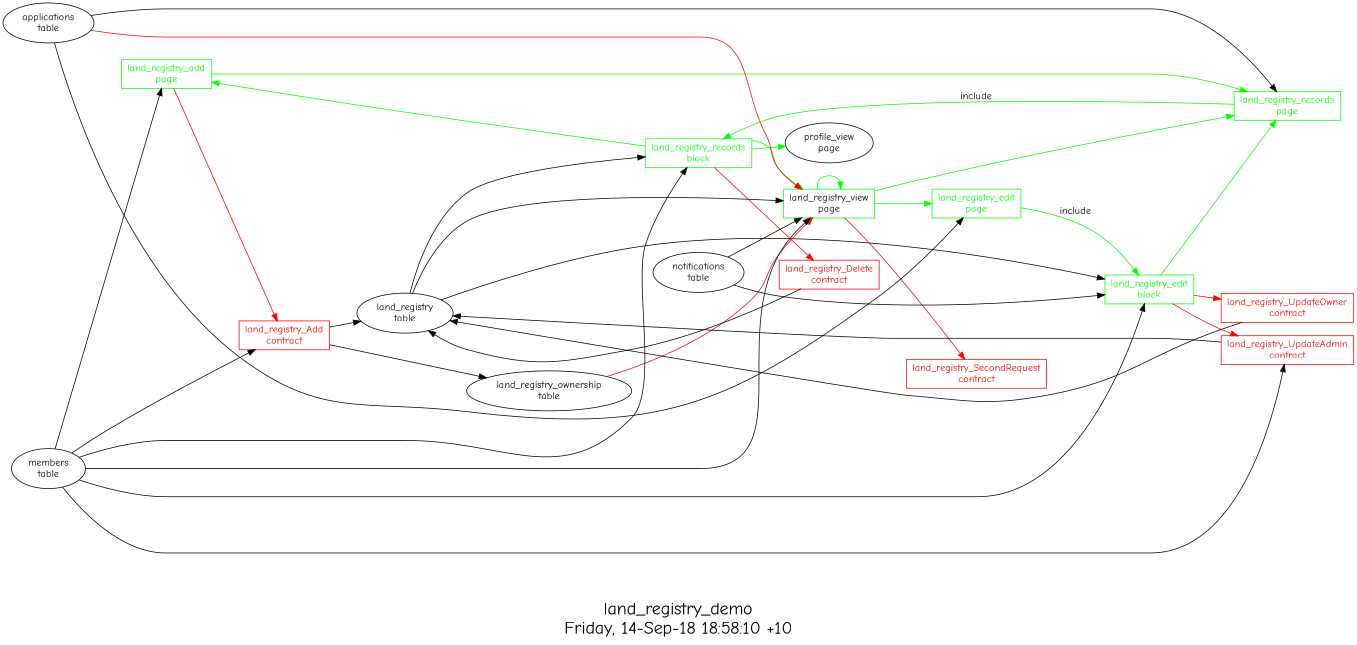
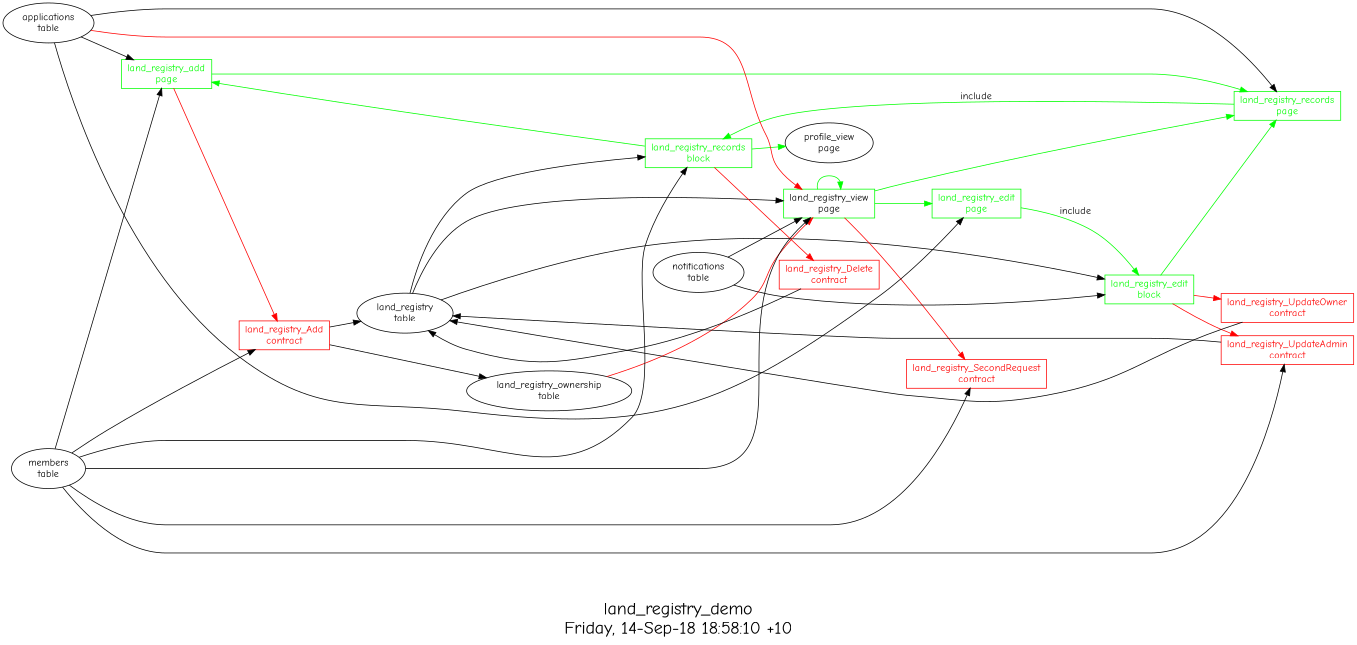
none -> (104, 47)
(775, 161) -> none
(659, 497) -> (544, 525)
